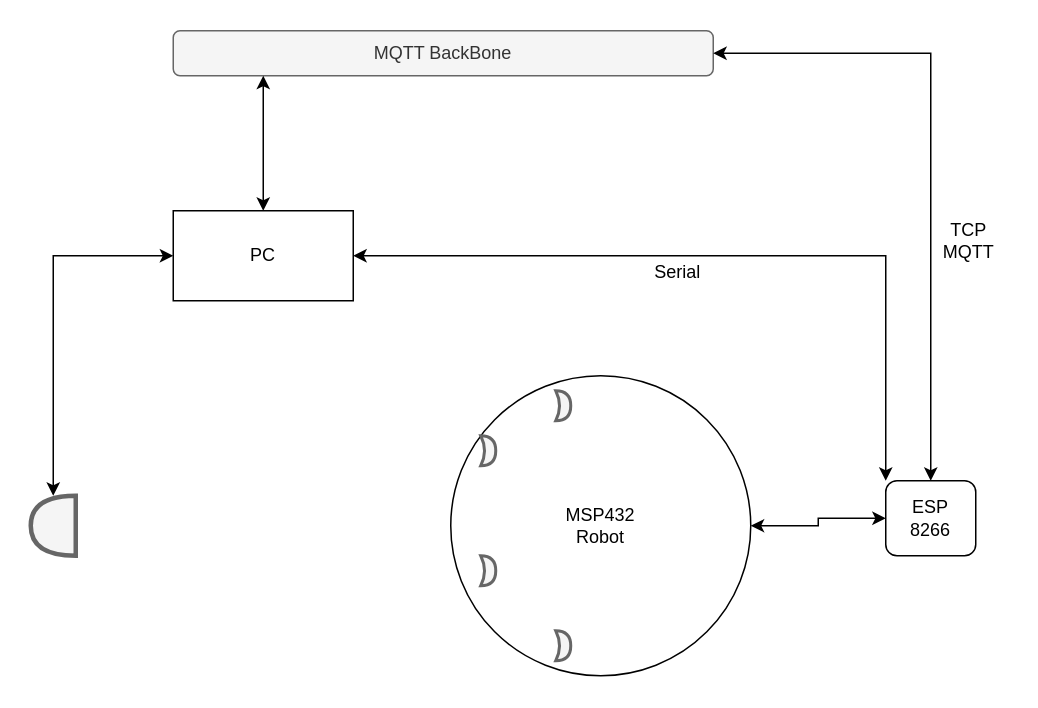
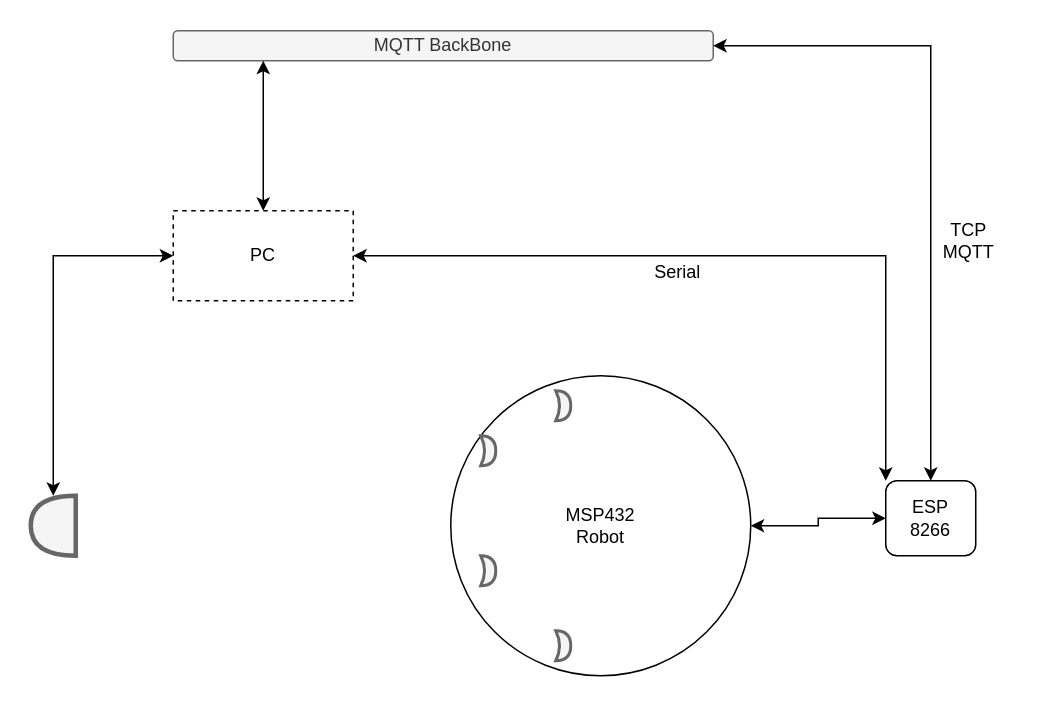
(443, 53) -> (443, 46)
(263, 256) -> (263, 256)
